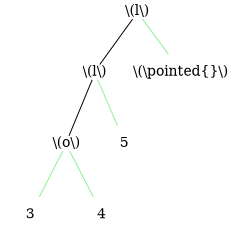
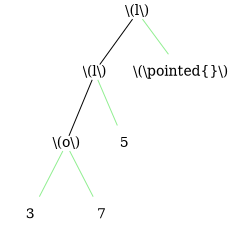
(102, 215) -> (102, 215)
